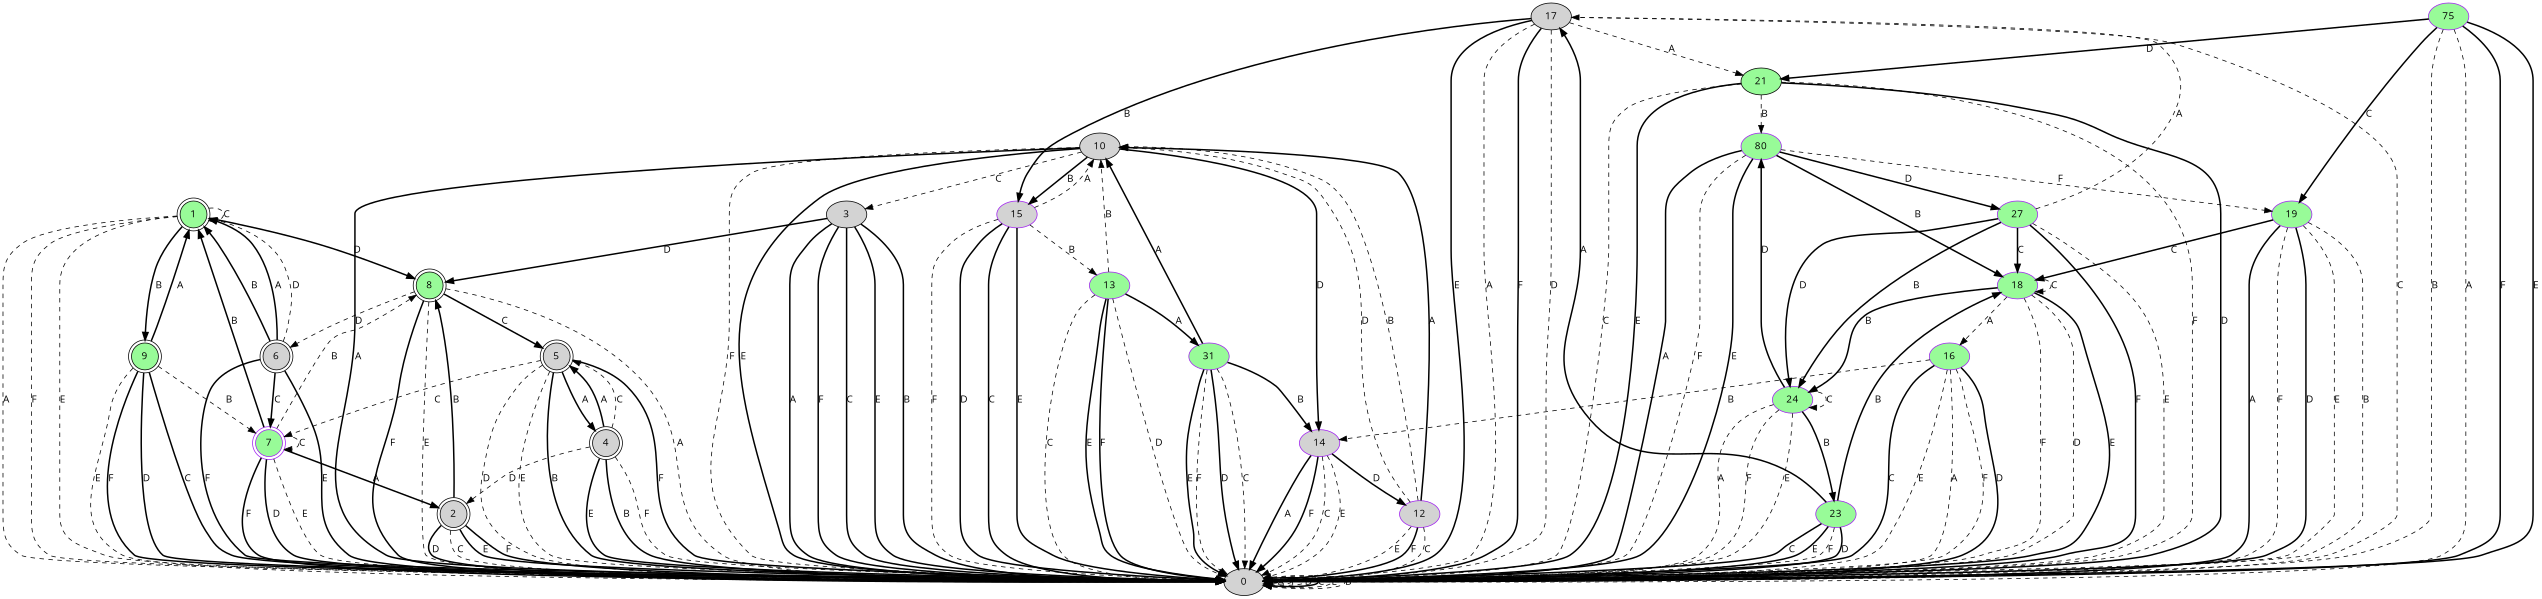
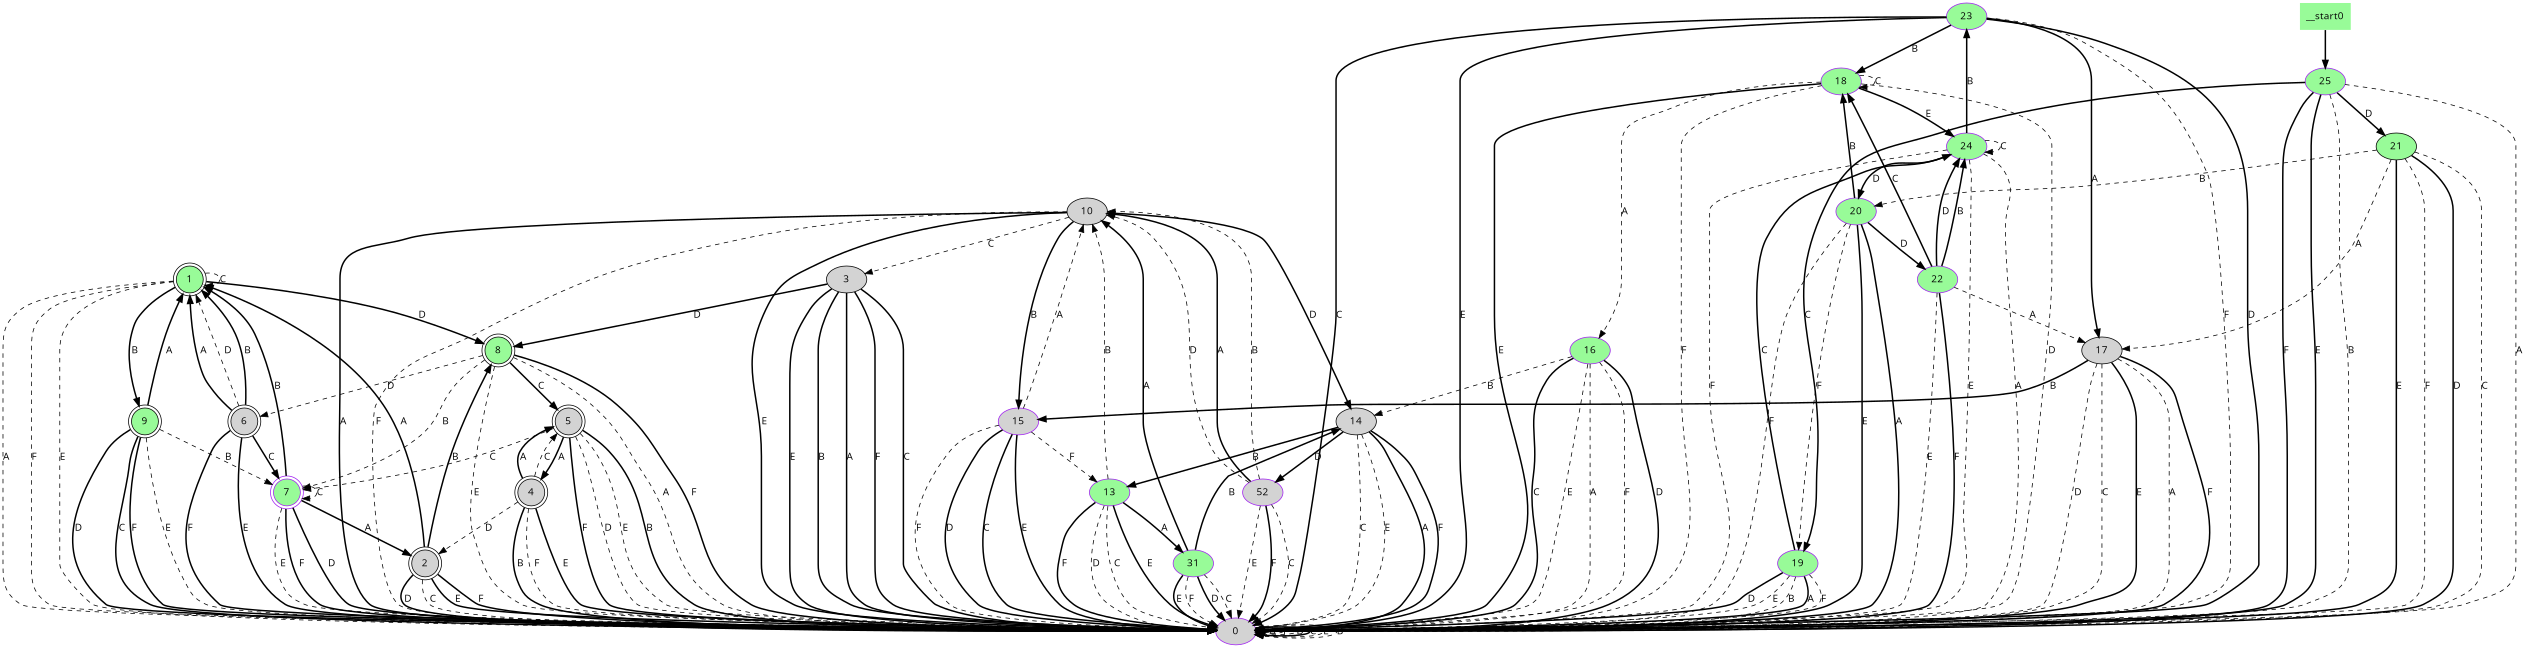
none -> (2325, 16)
(2449, 16) -> (2325, 81)
(1653, 48) -> (2296, 302)
(1761, 146) -> (1856, 211)
(2018, 214) -> (1938, 279)
(2158, 249) -> (1757, 294)
(1072, 250) -> (1072, 457)
(1869, 321) -> (1929, 114)
(326, 346) -> (412, 442)
none -> (364, 381)
(1320, 443) -> (1356, 421)
none -> (1237, 456)
(1420, 514) -> (1263, 492)
(1244, 582) -> (1236, 631)
